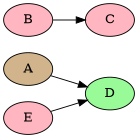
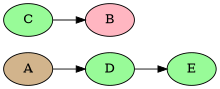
(65, 20) -> (65, 20)
(110, 20) -> (28, 20)
(65, 107) -> (146, 69)
(28, 118) -> (192, 69)
